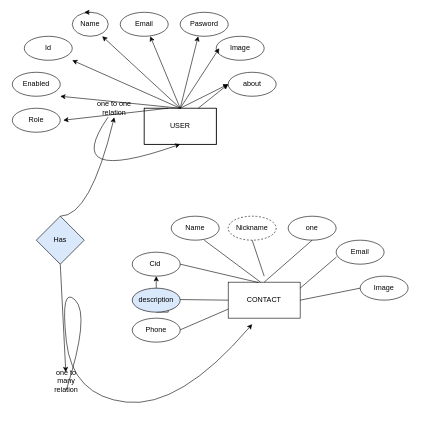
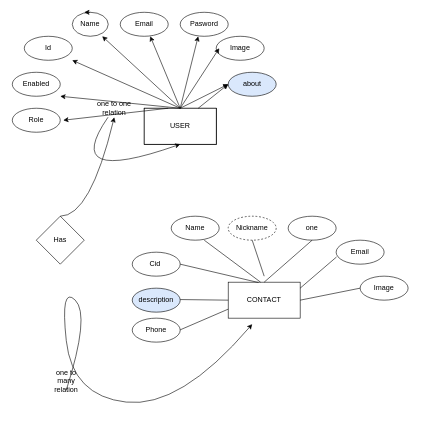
(252, 84) -> (252, 84)
(60, 240) -> (60, 240)
(156, 281) -> none
(62, 288) -> none
